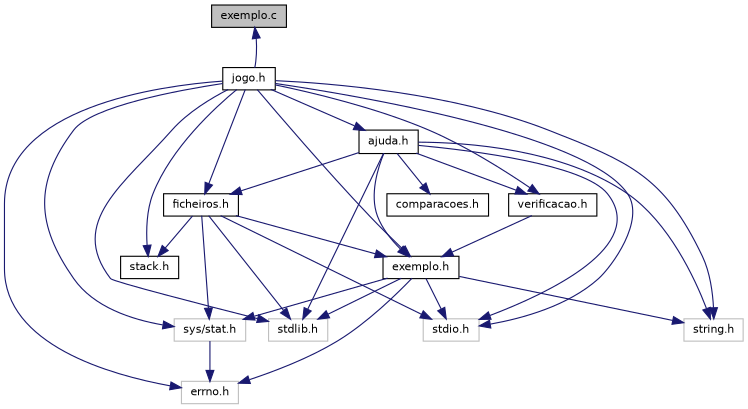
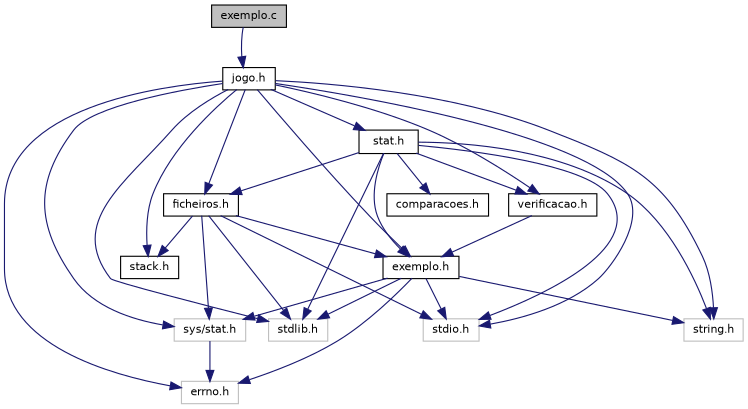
(256, 53) -> (242, 42)
(389, 142) -> (389, 142)
